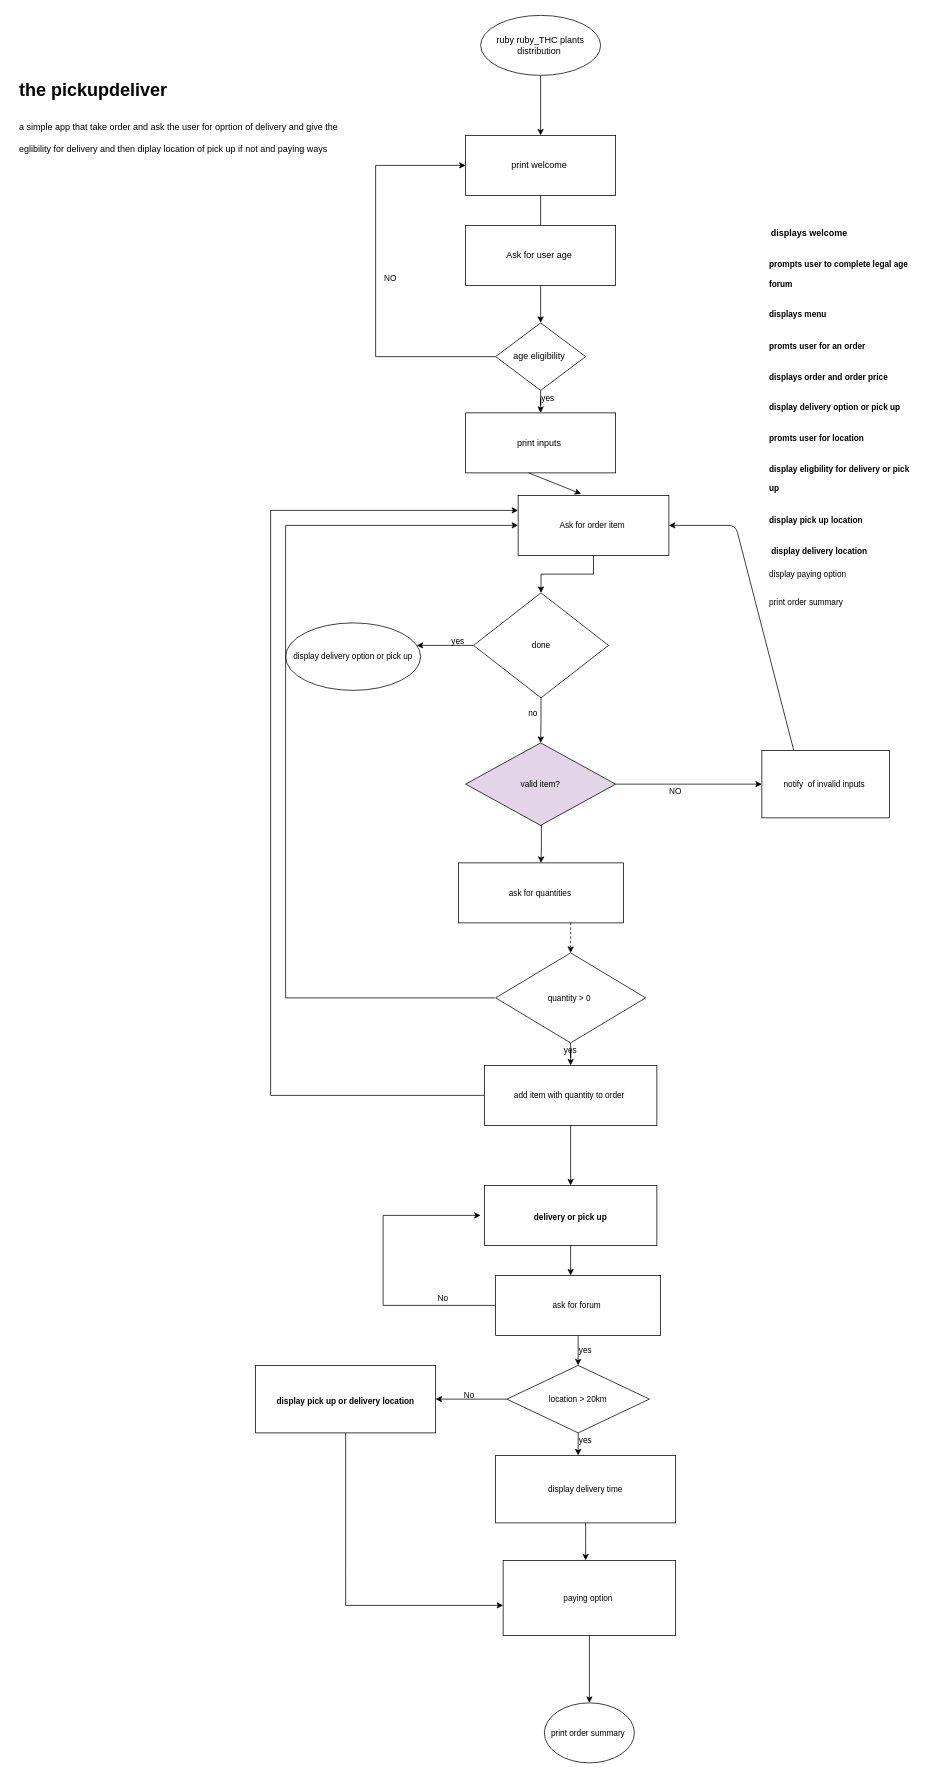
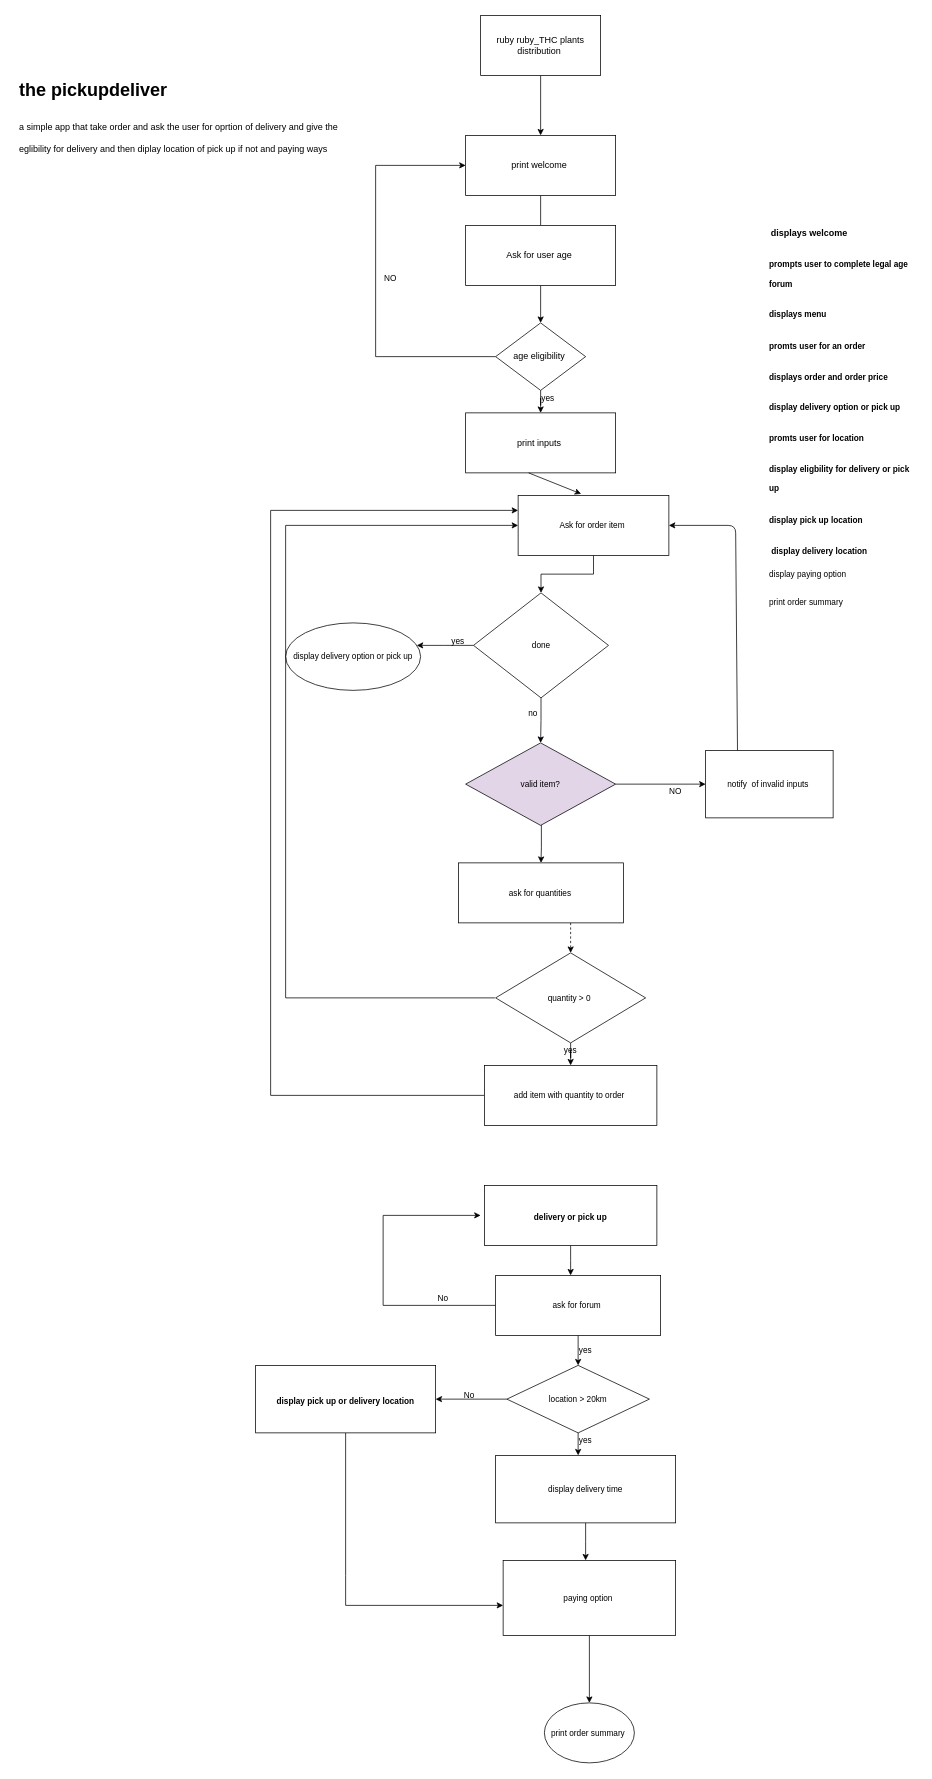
(540, 45) -> (540, 45)
(825, 784) -> (769, 784)
(570, 1152) -> none
